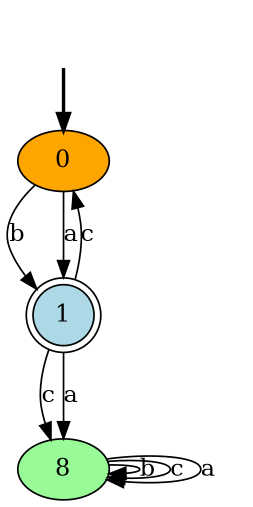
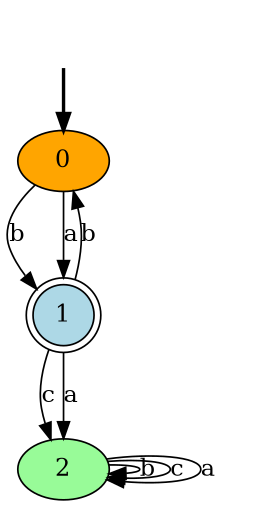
(87, 235) -> (89, 235)
(64, 469) -> (64, 469)
